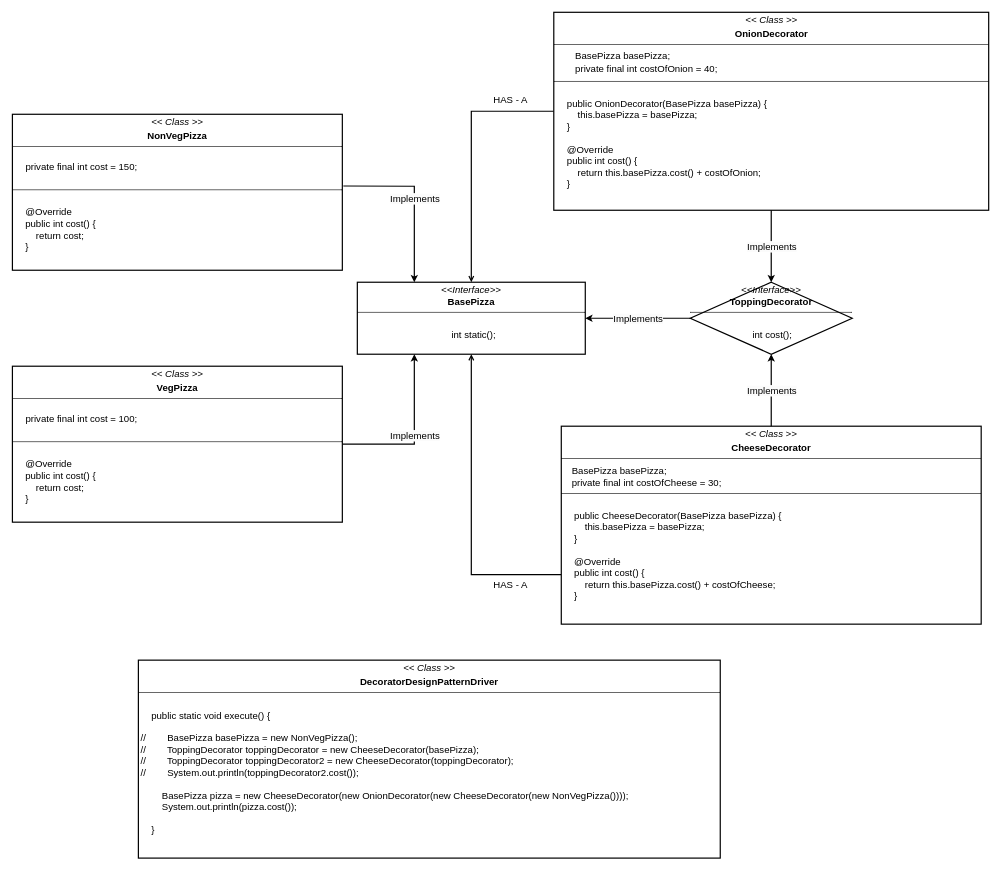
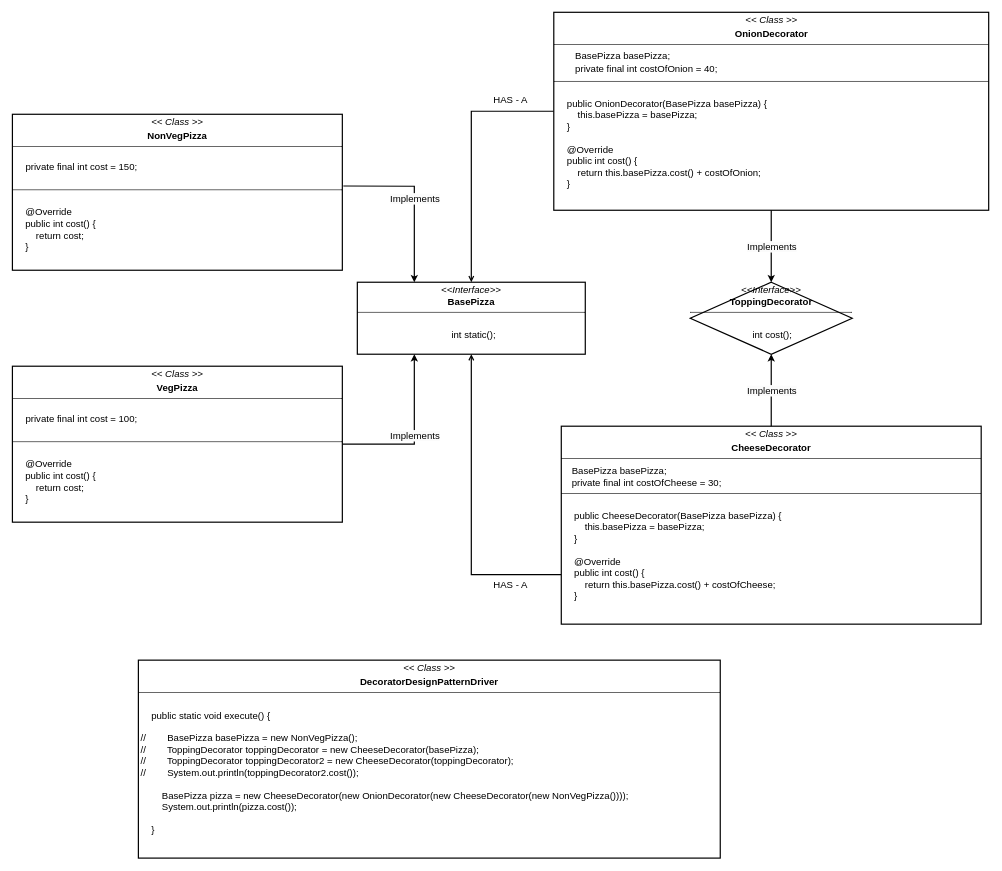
(640, 318) -> none
